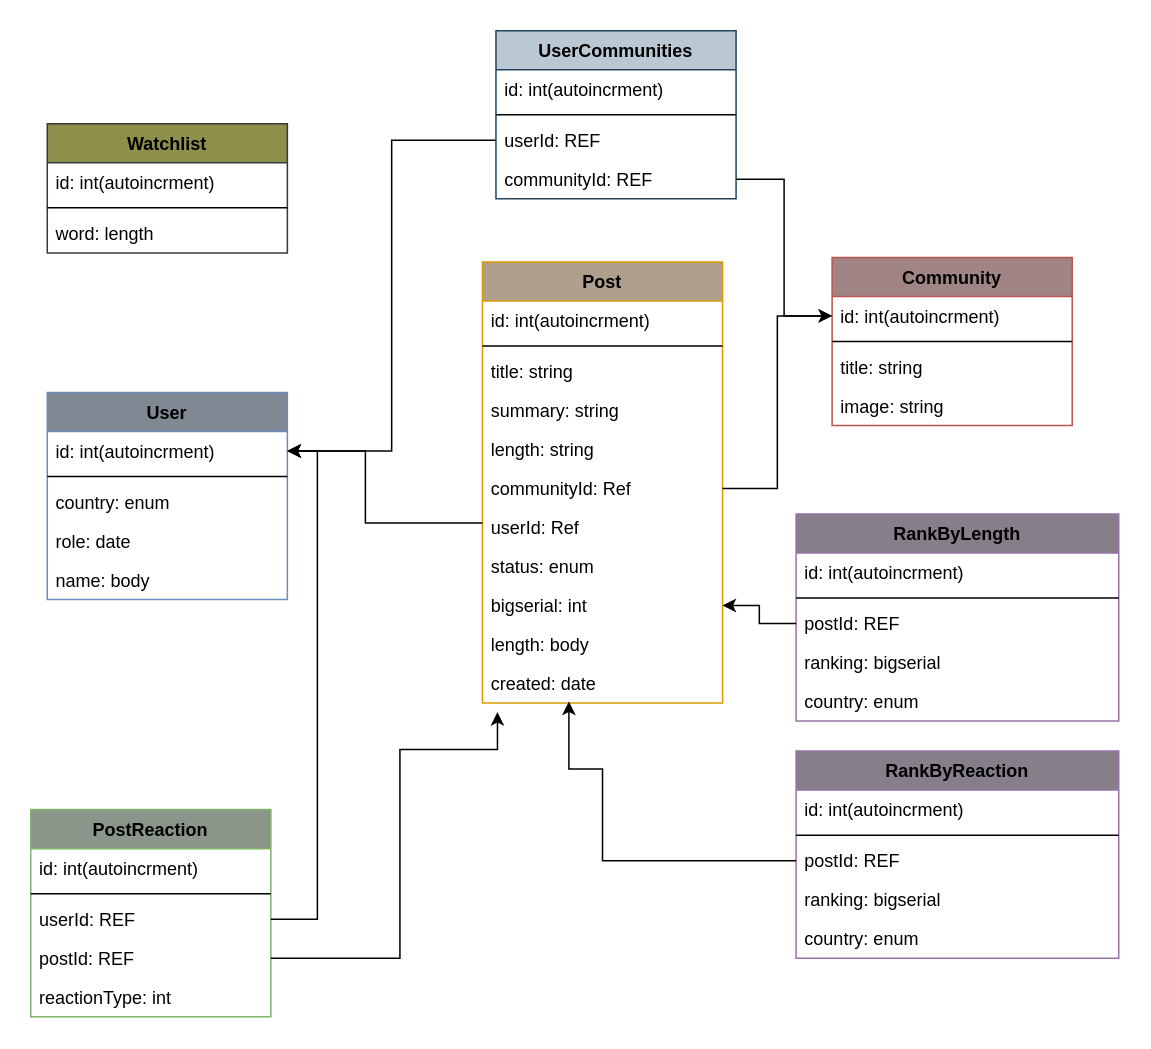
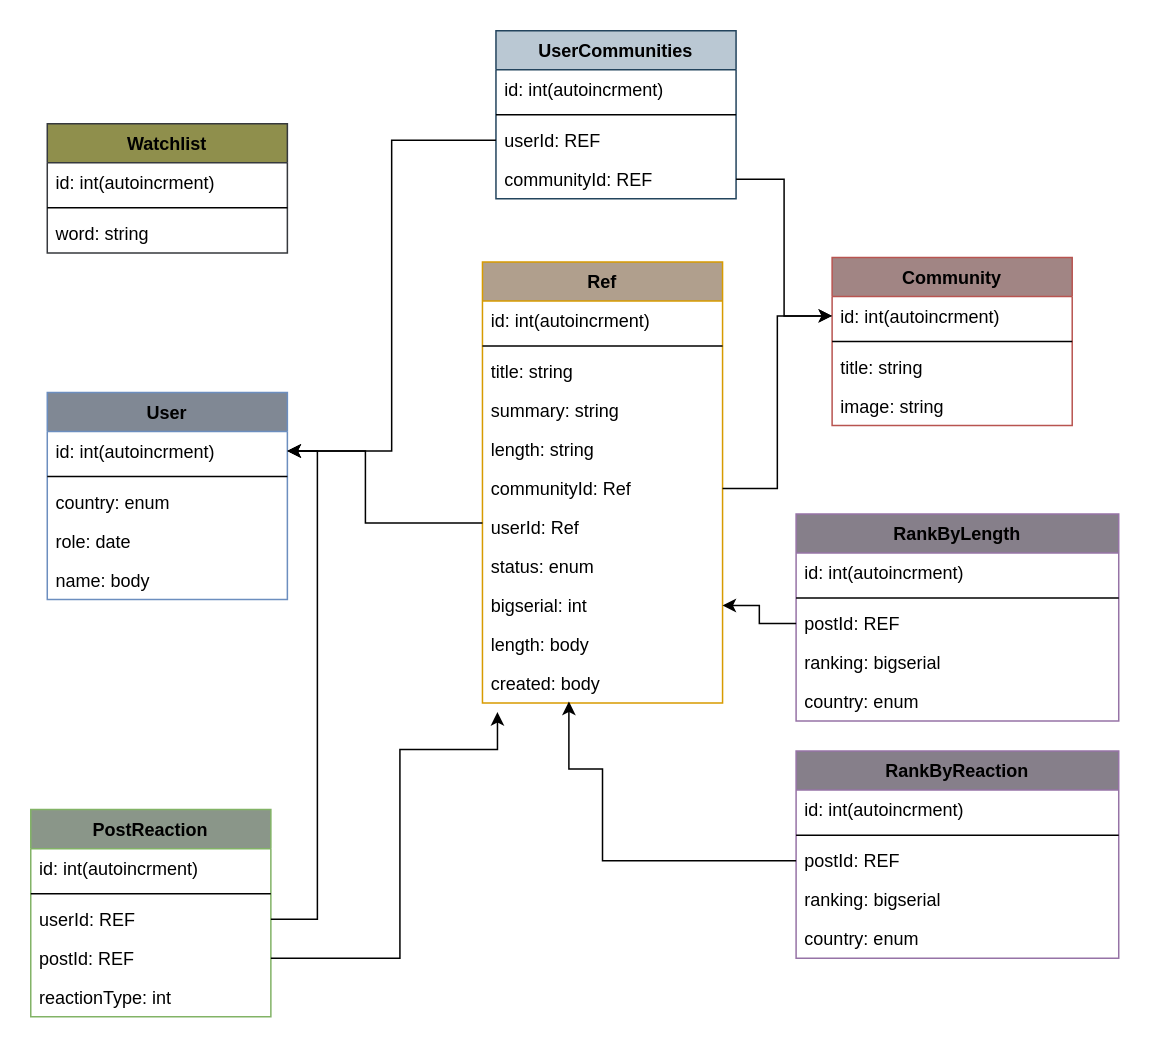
(109, 234) -> (109, 234)
(602, 282) -> (602, 282)
(551, 684) -> (551, 684)
